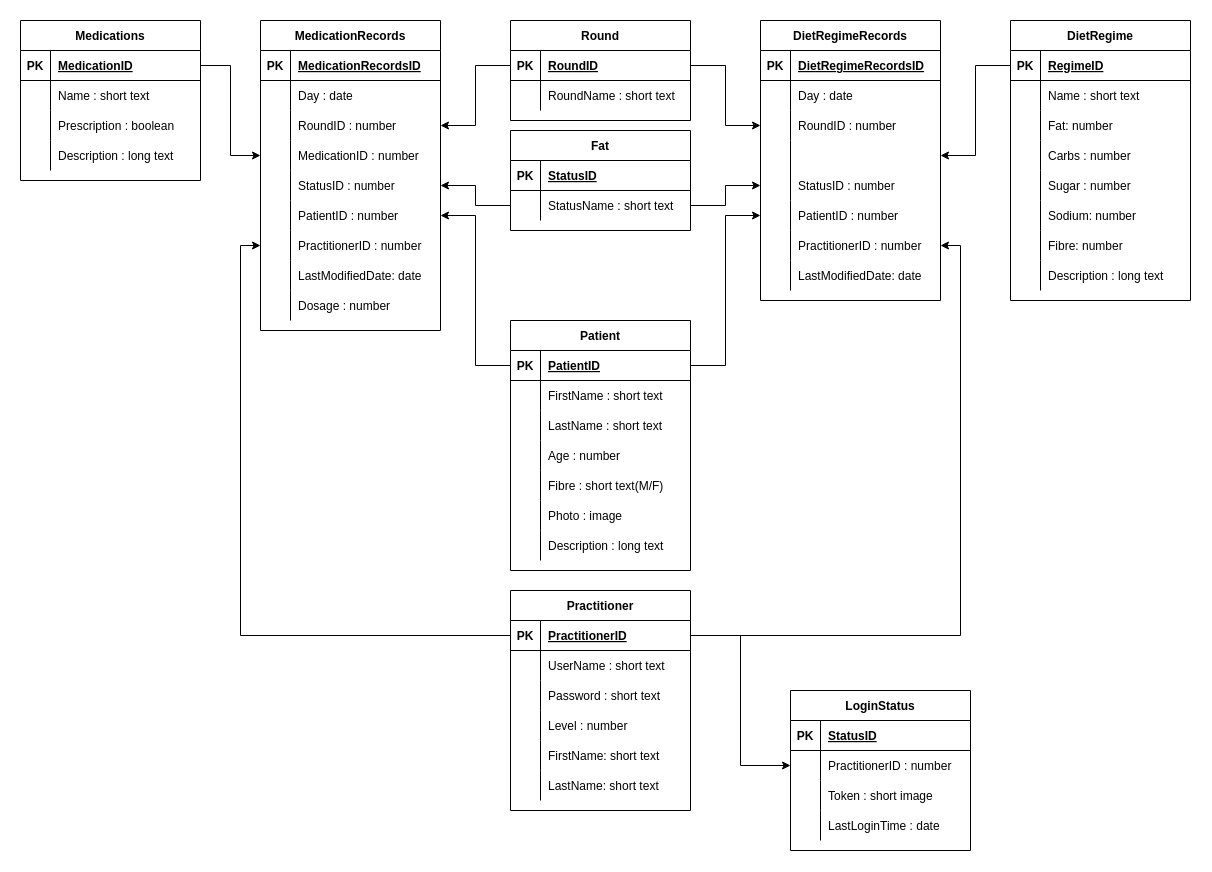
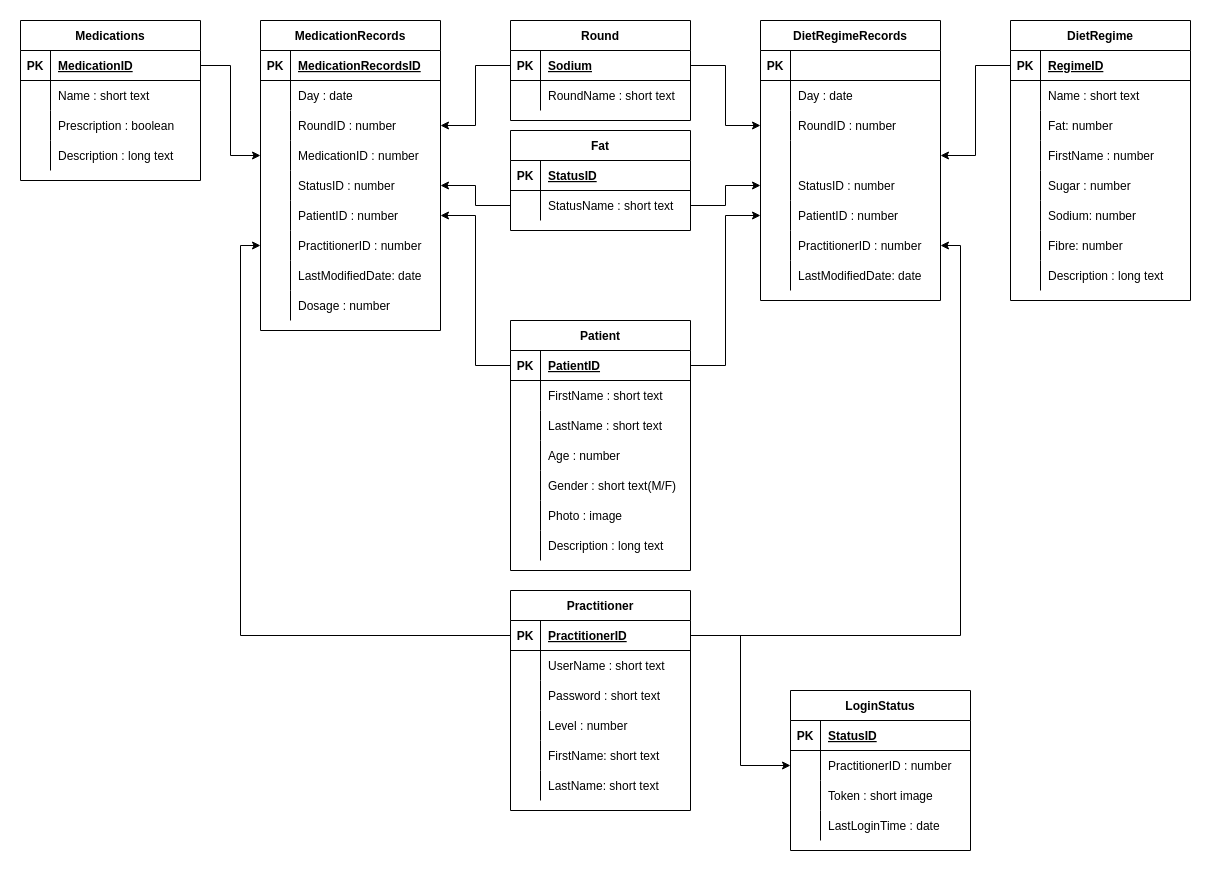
(572, 66) -> (567, 66)
(866, 66) -> none
(1090, 156) -> (1102, 156)
(617, 486) -> (622, 486)
